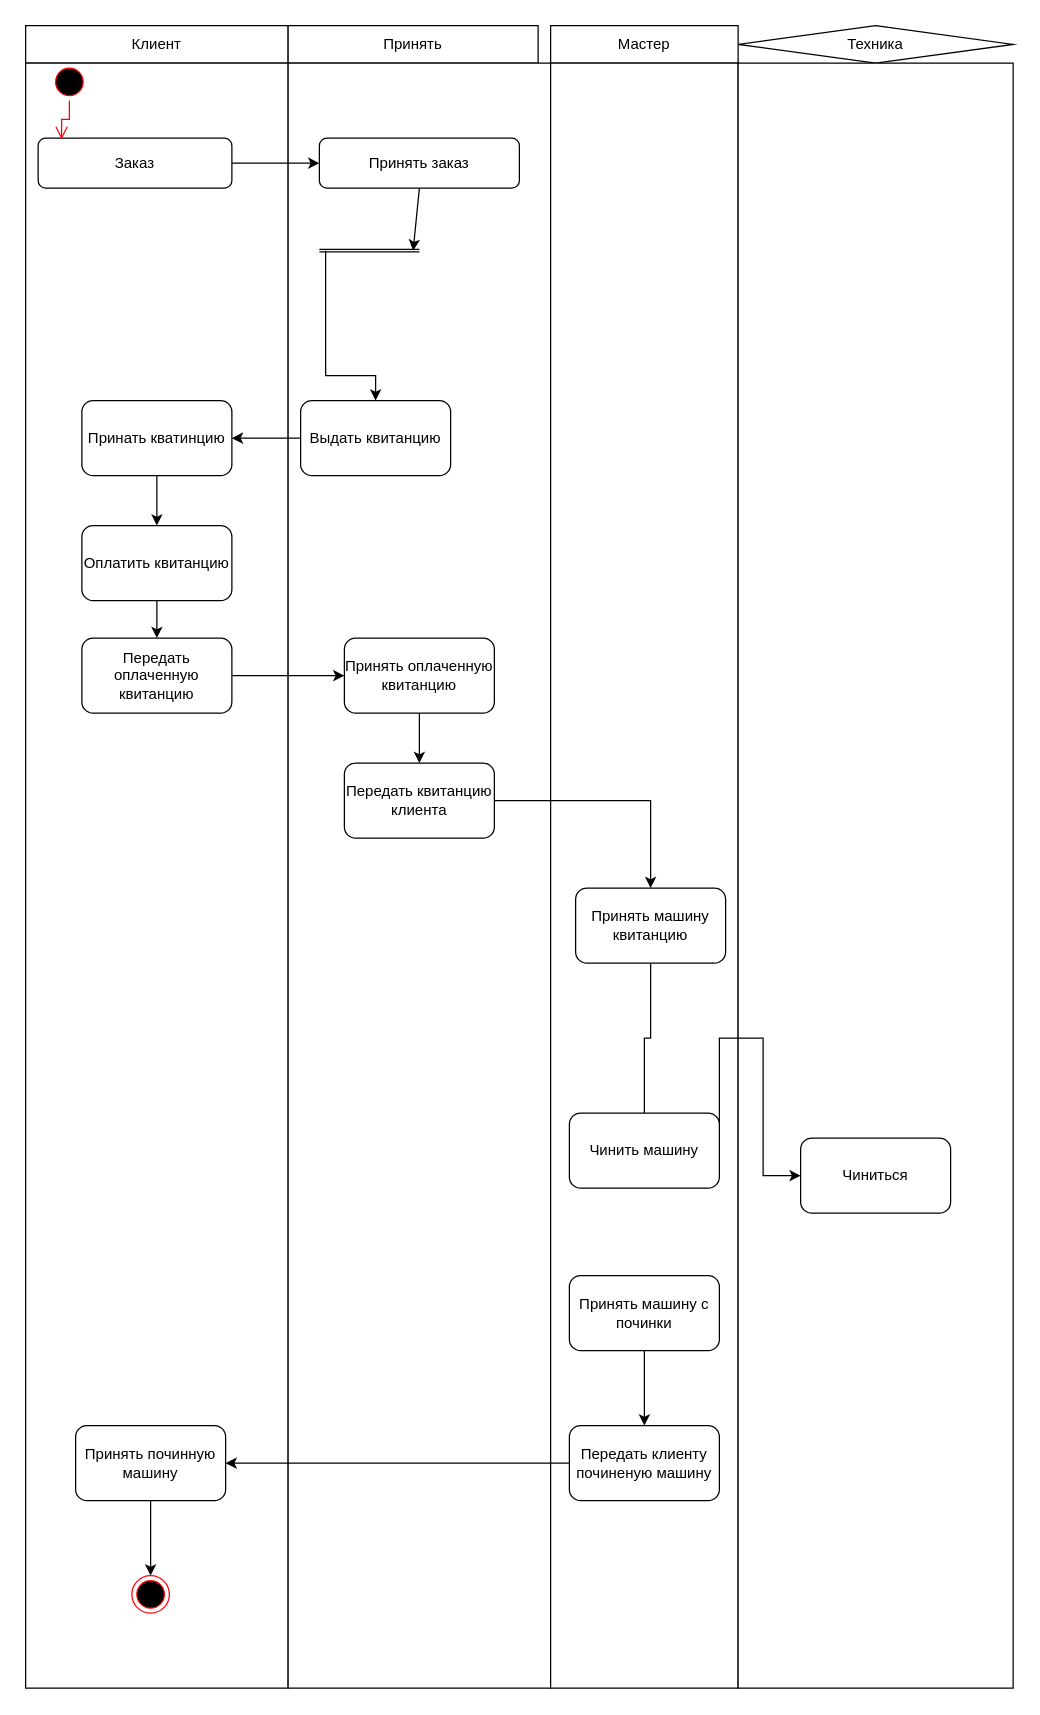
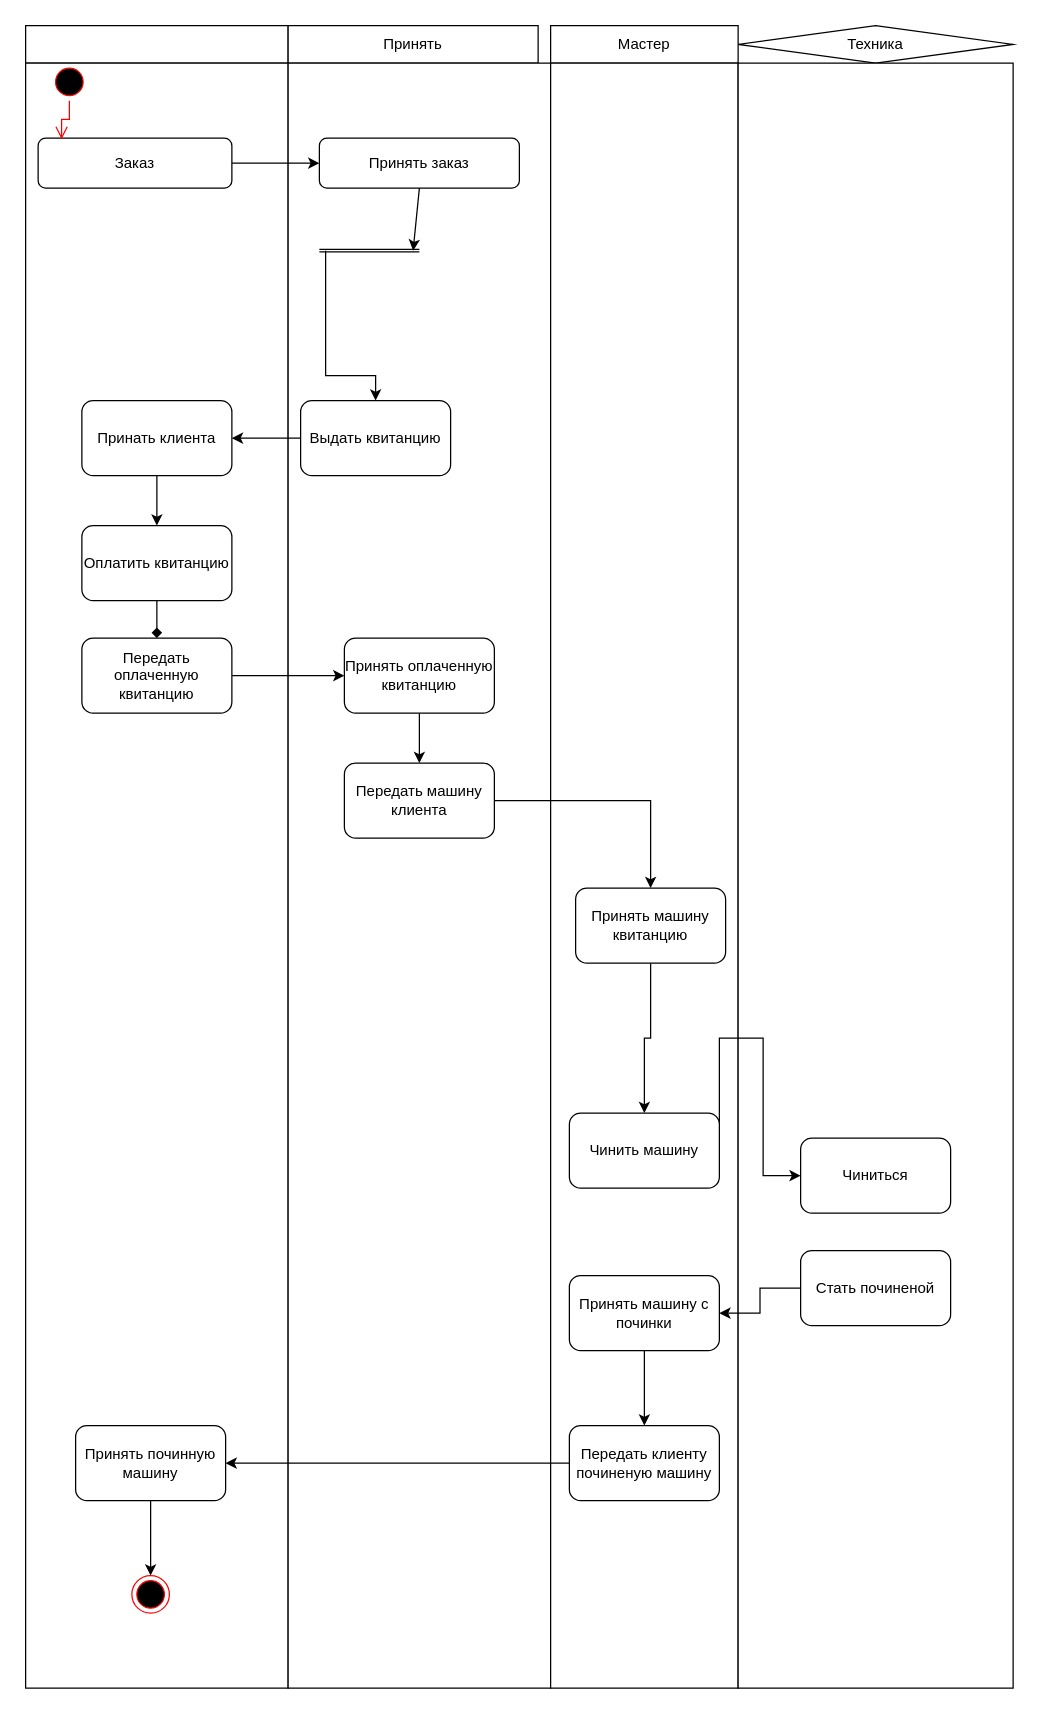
(157, 44) -> none
(157, 438) -> (157, 438)
(157, 628) -> (157, 627)
(419, 801) -> (419, 801)
(644, 1106) -> (644, 1103)
none -> (876, 1288)
none -> (760, 1296)
